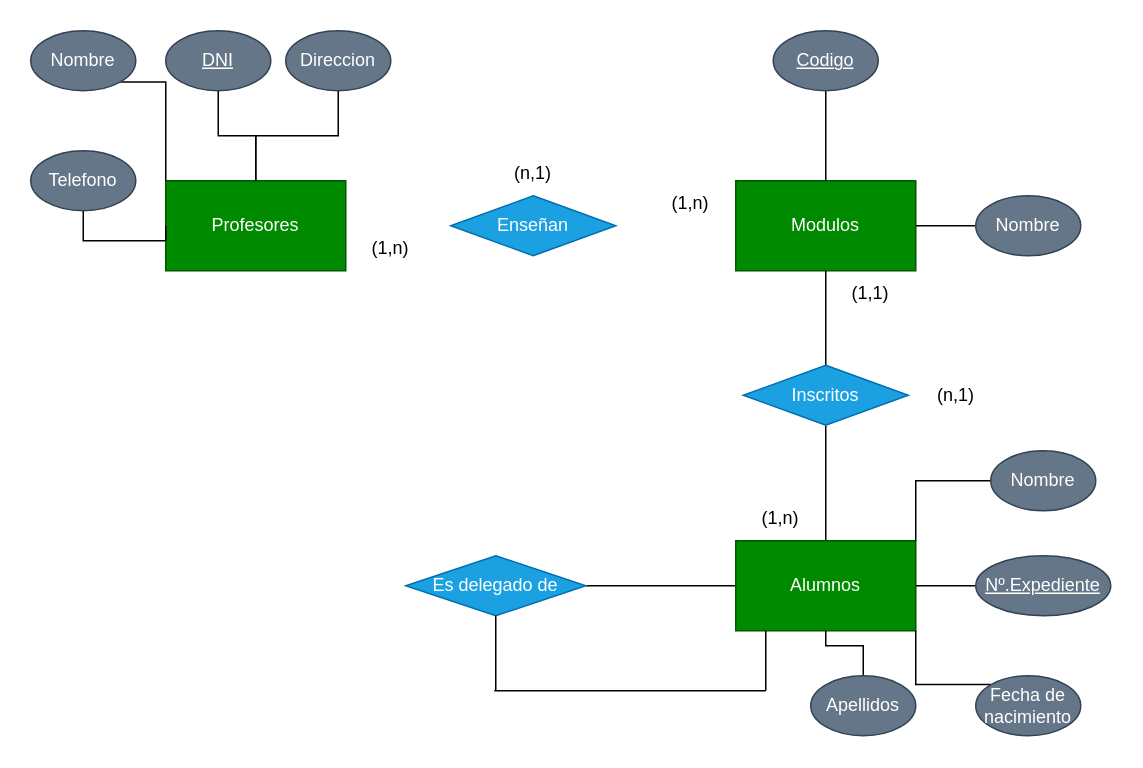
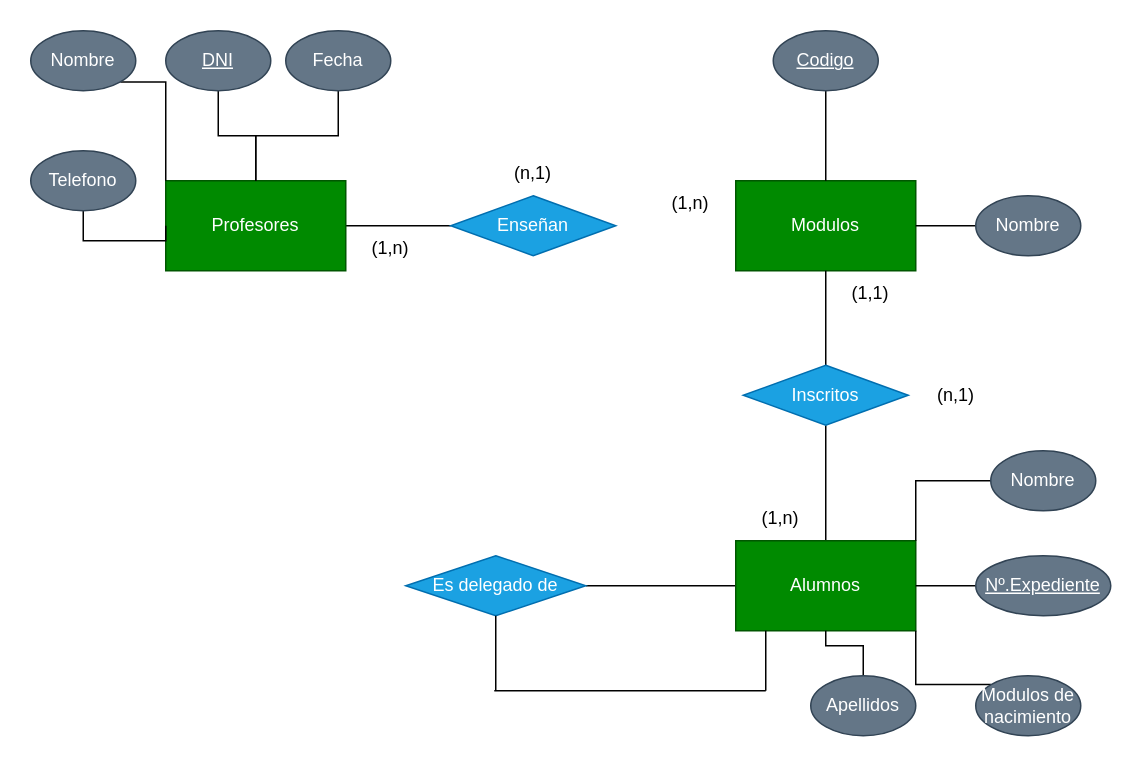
(338, 61) -> (338, 61)
none -> (398, 226)
(1028, 706) -> (1028, 706)
